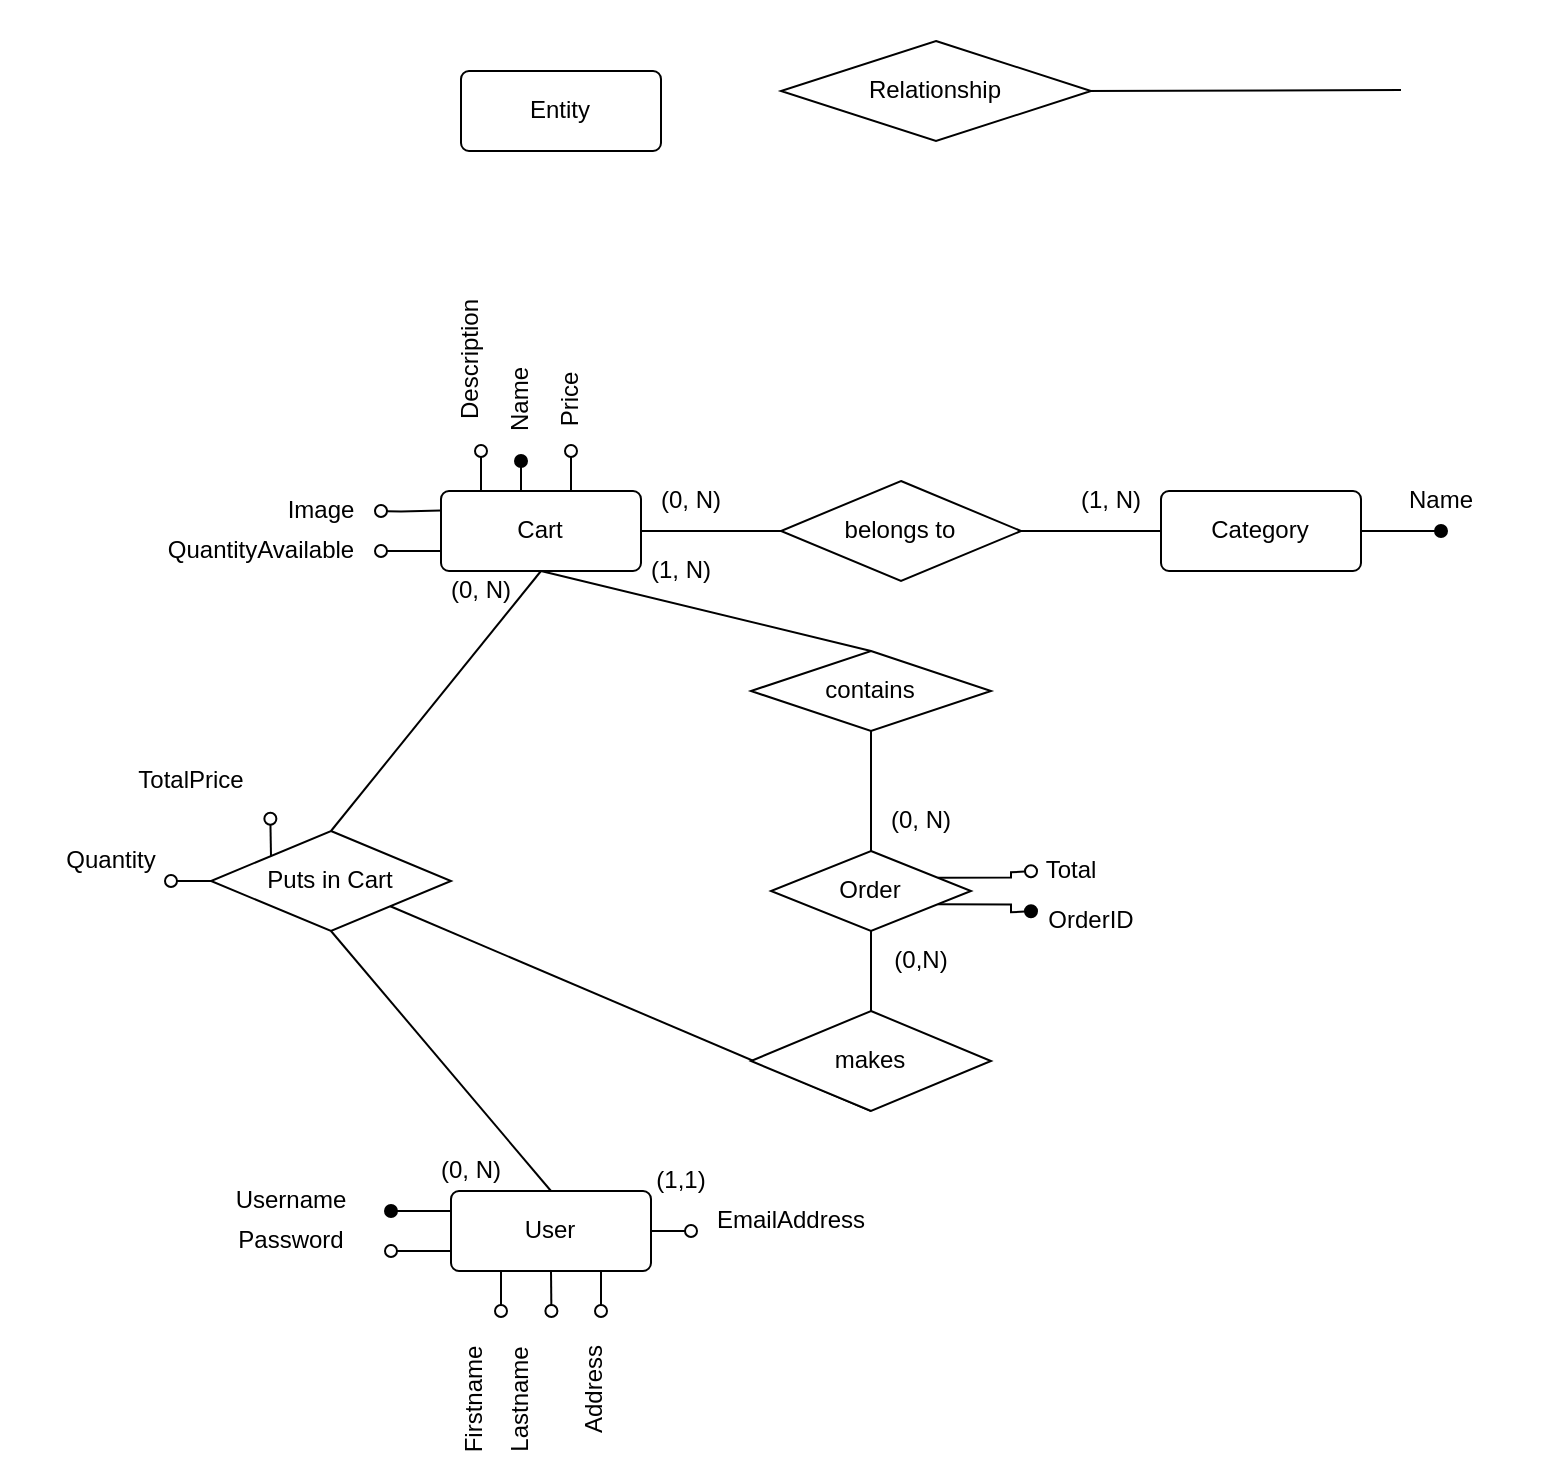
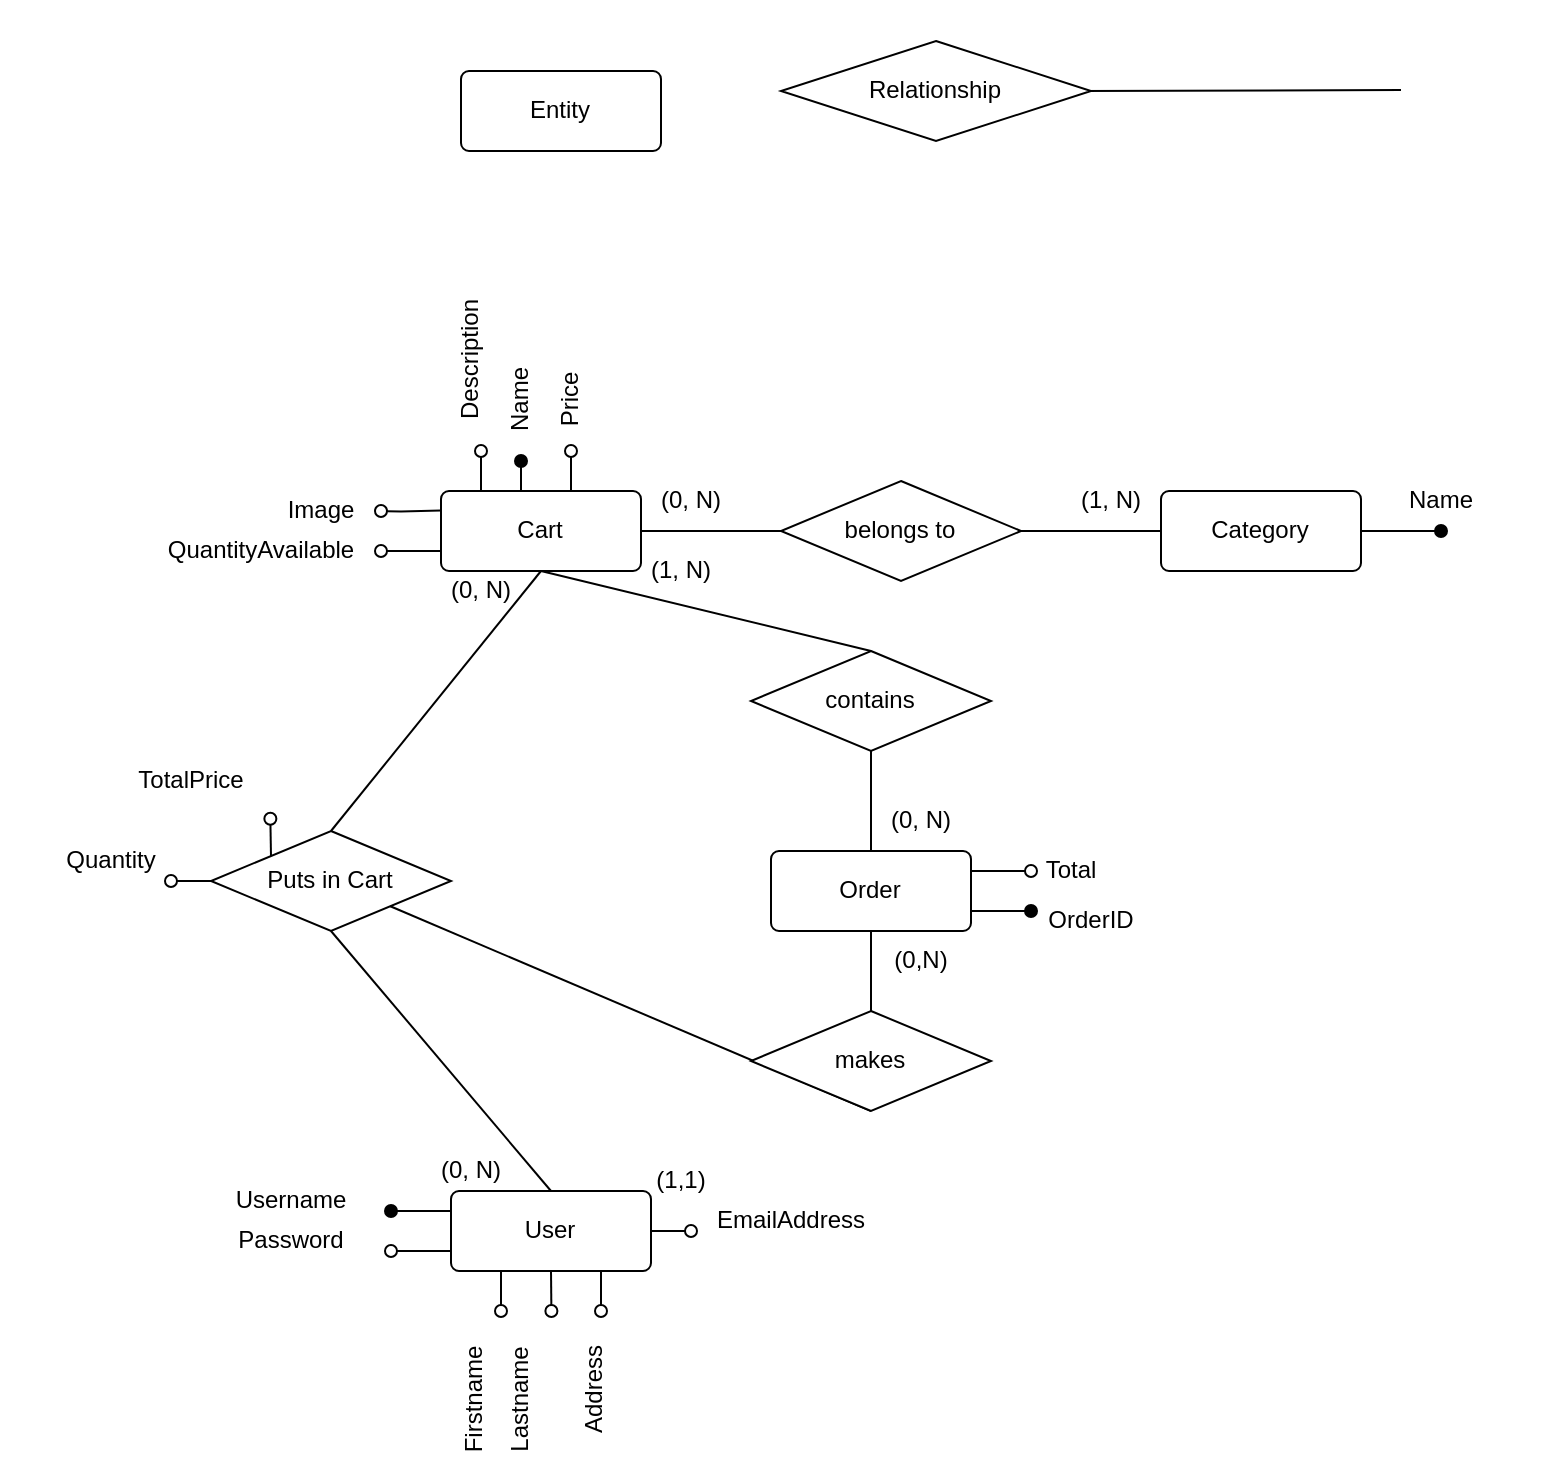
(871, 691) -> (871, 701)
(871, 891) -> (871, 891)
